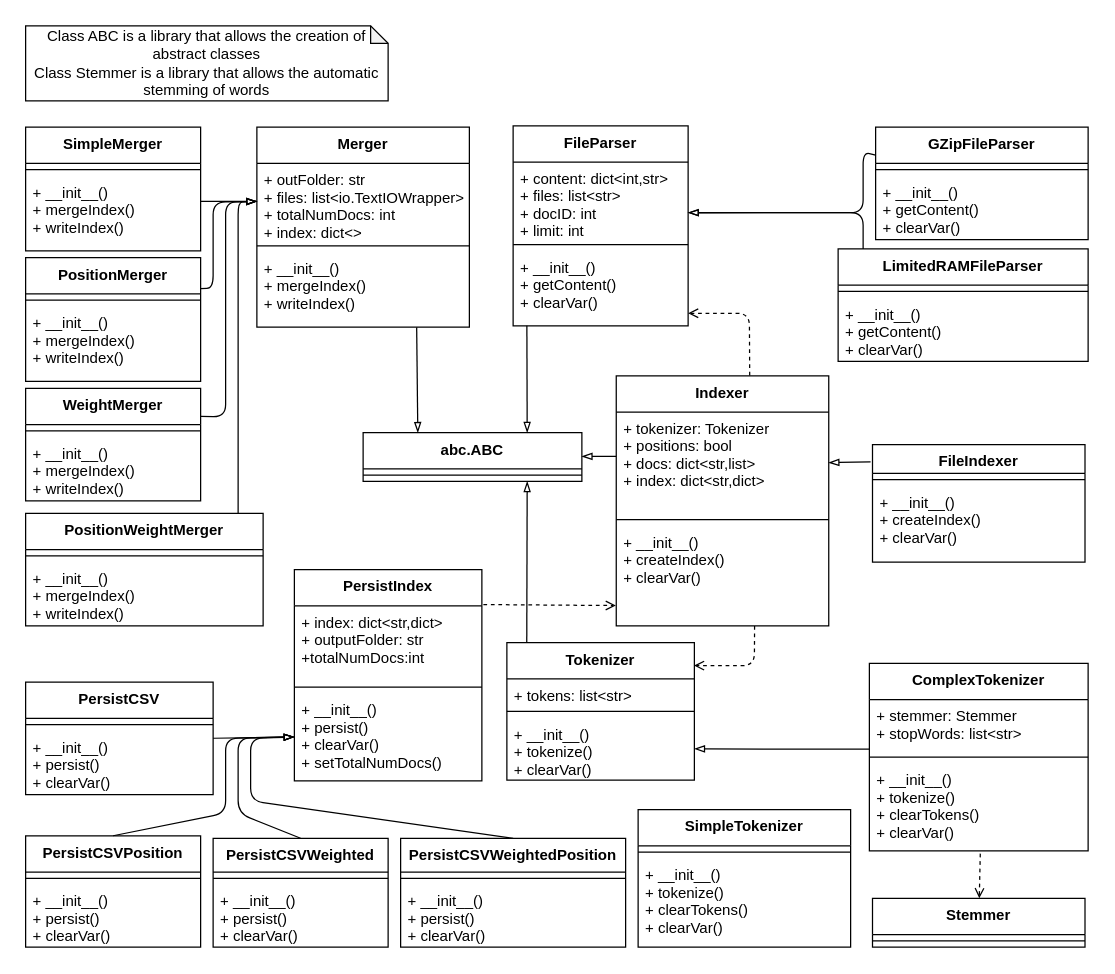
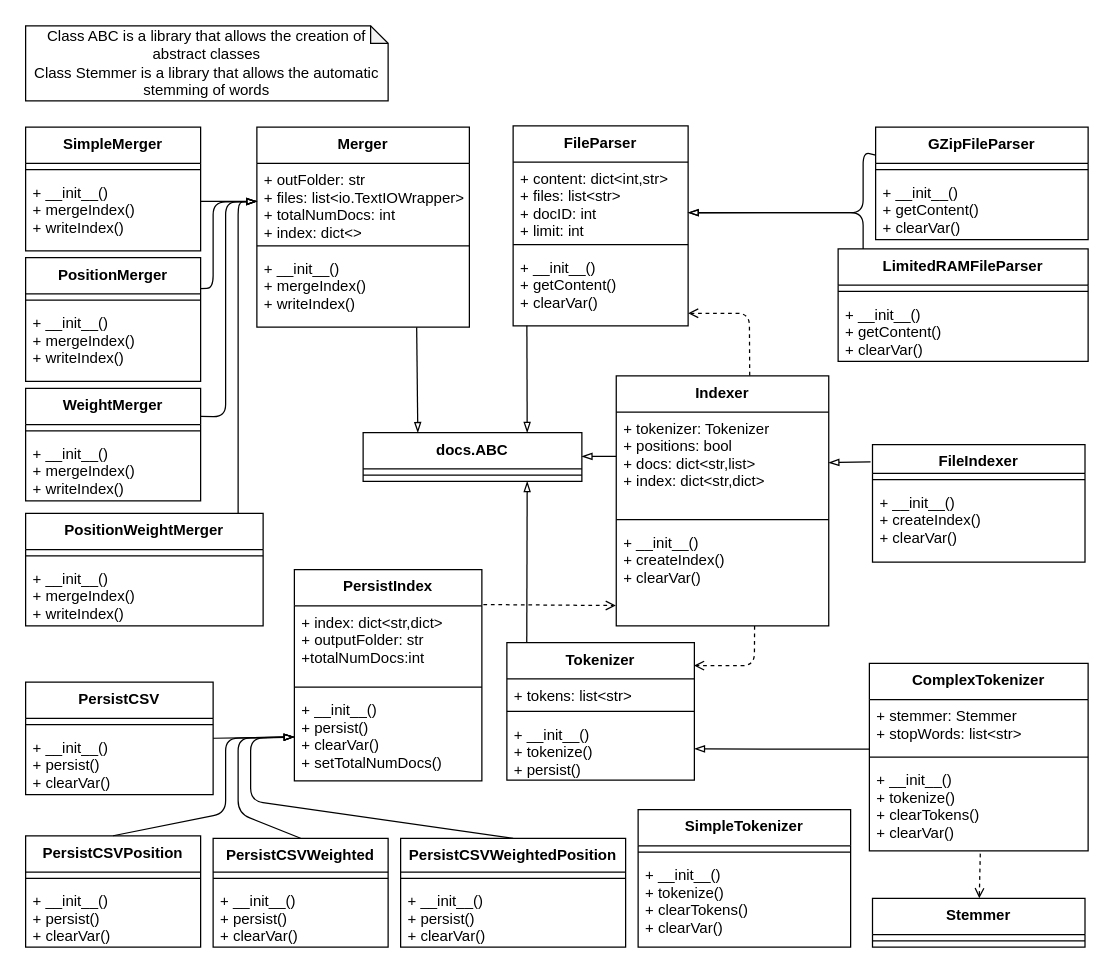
(472, 449) -> (472, 449)
(558, 734) -> (558, 734)
